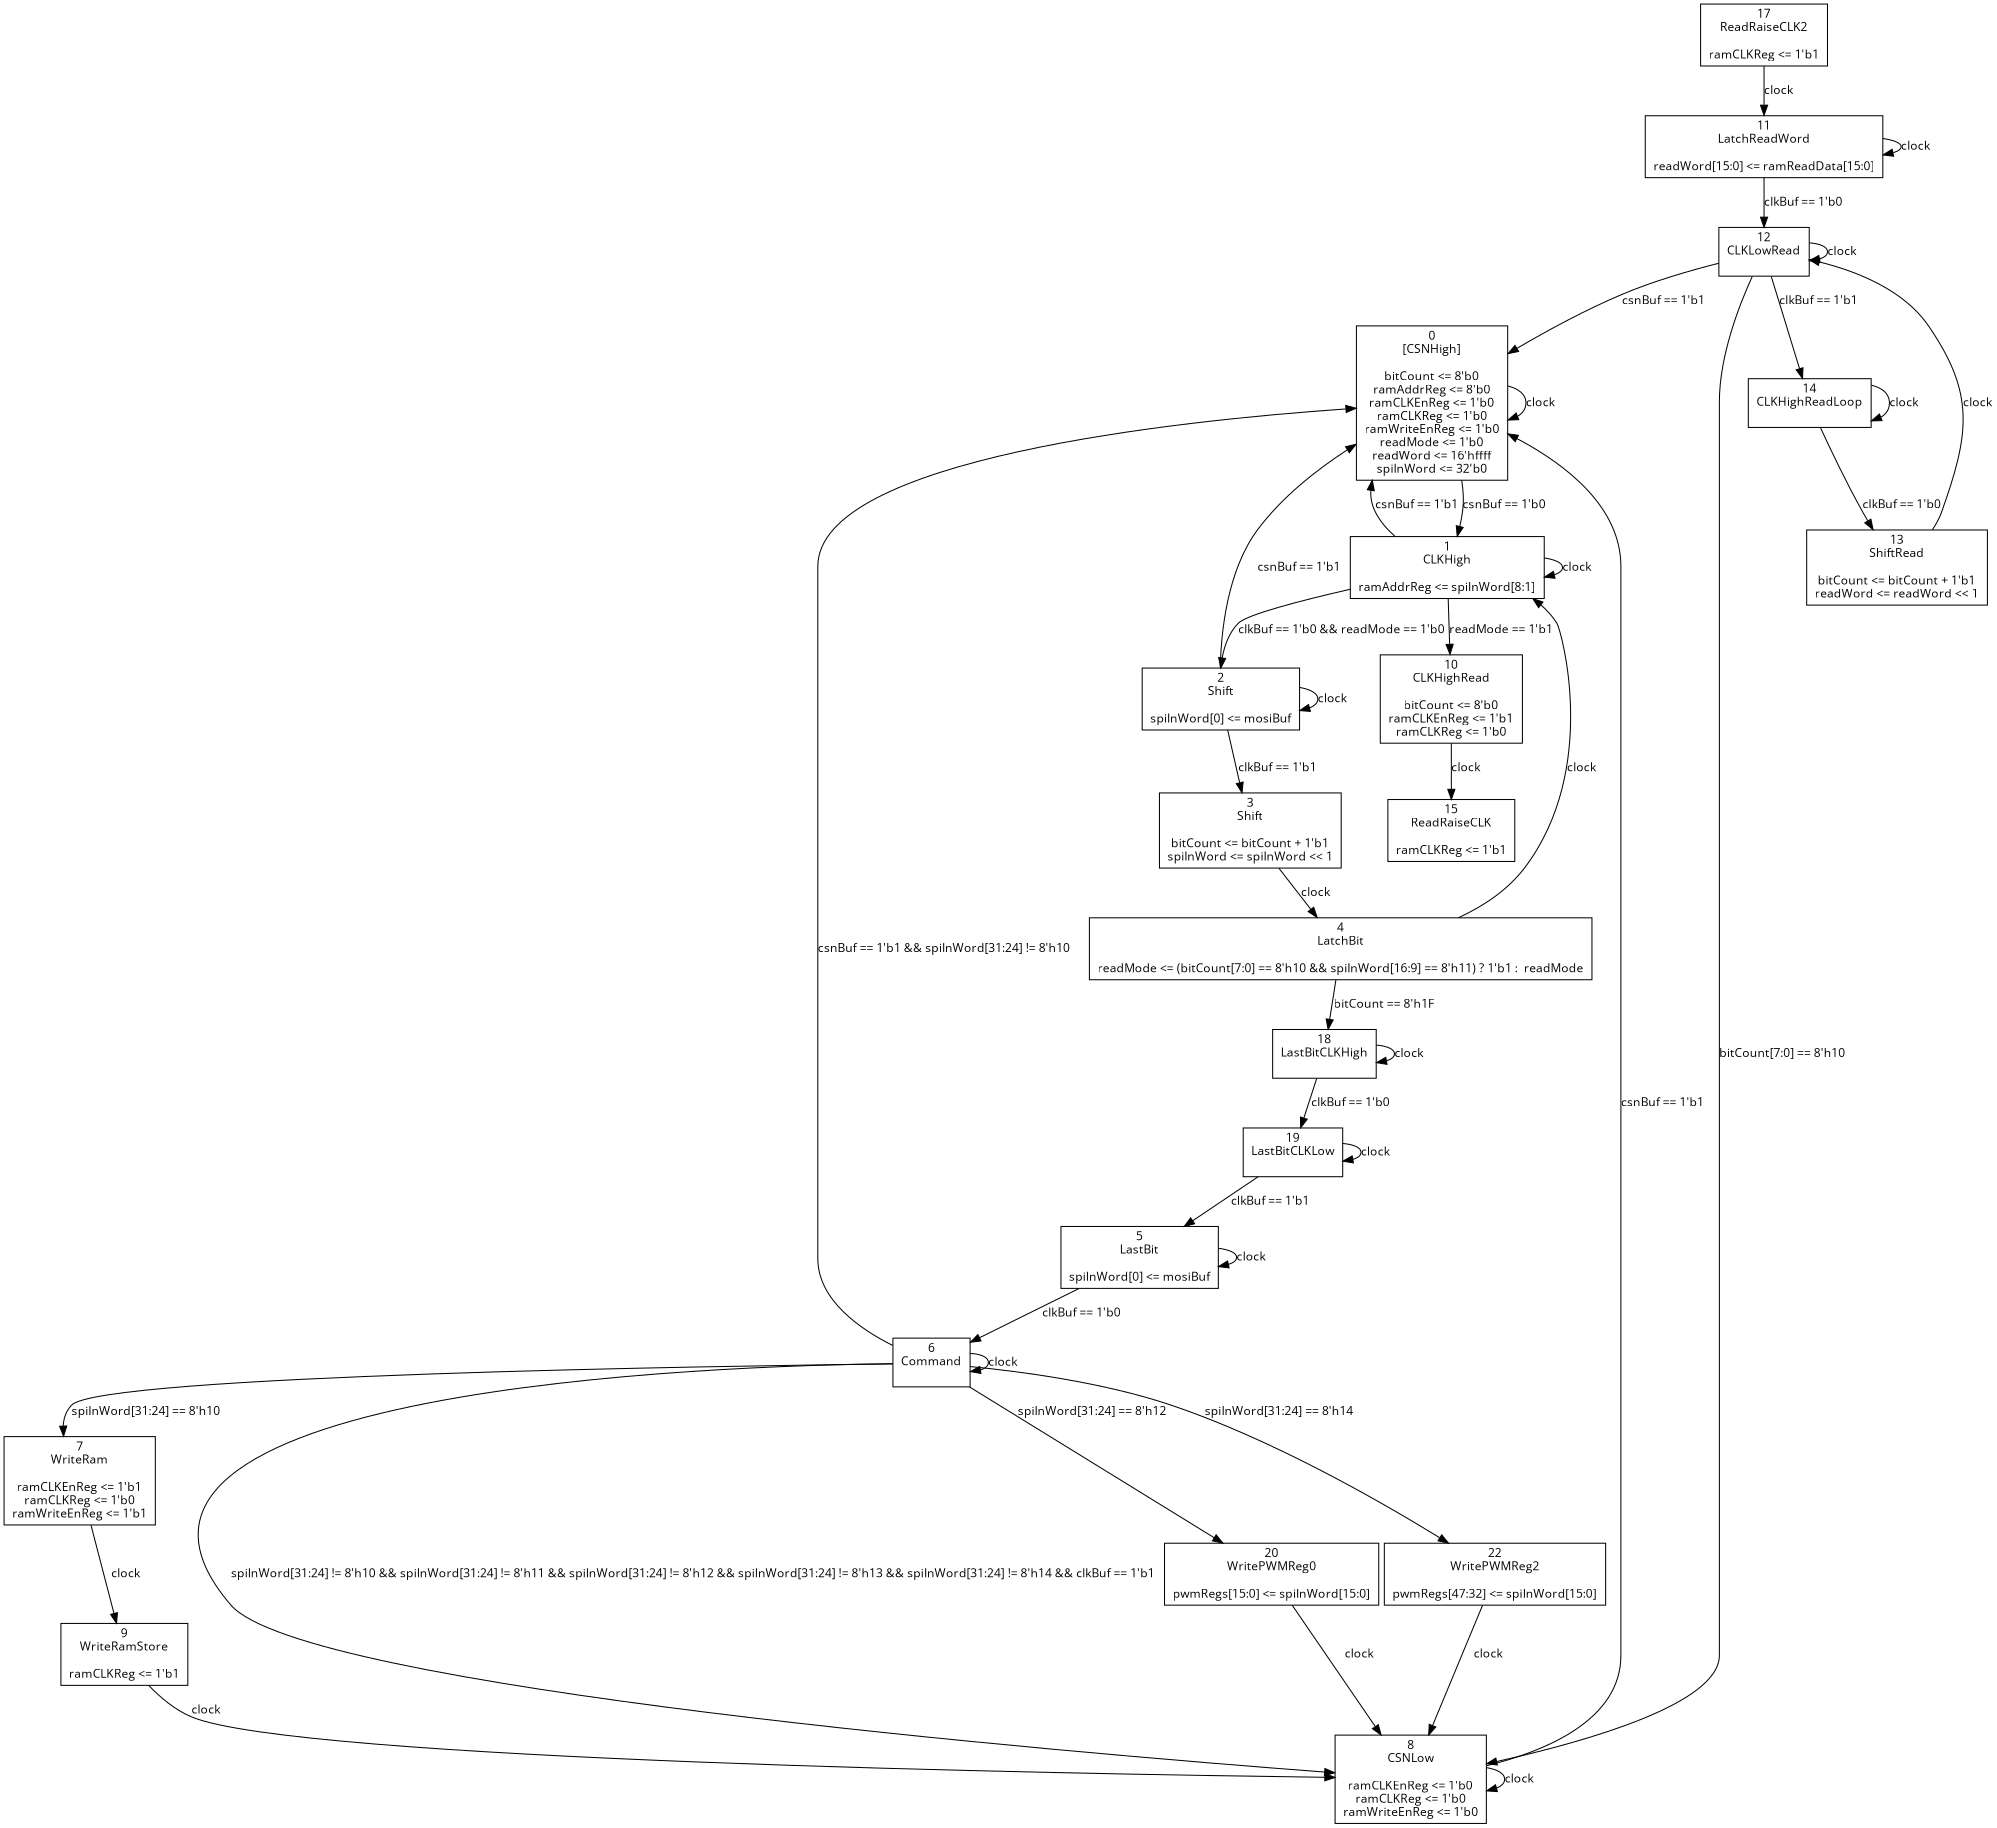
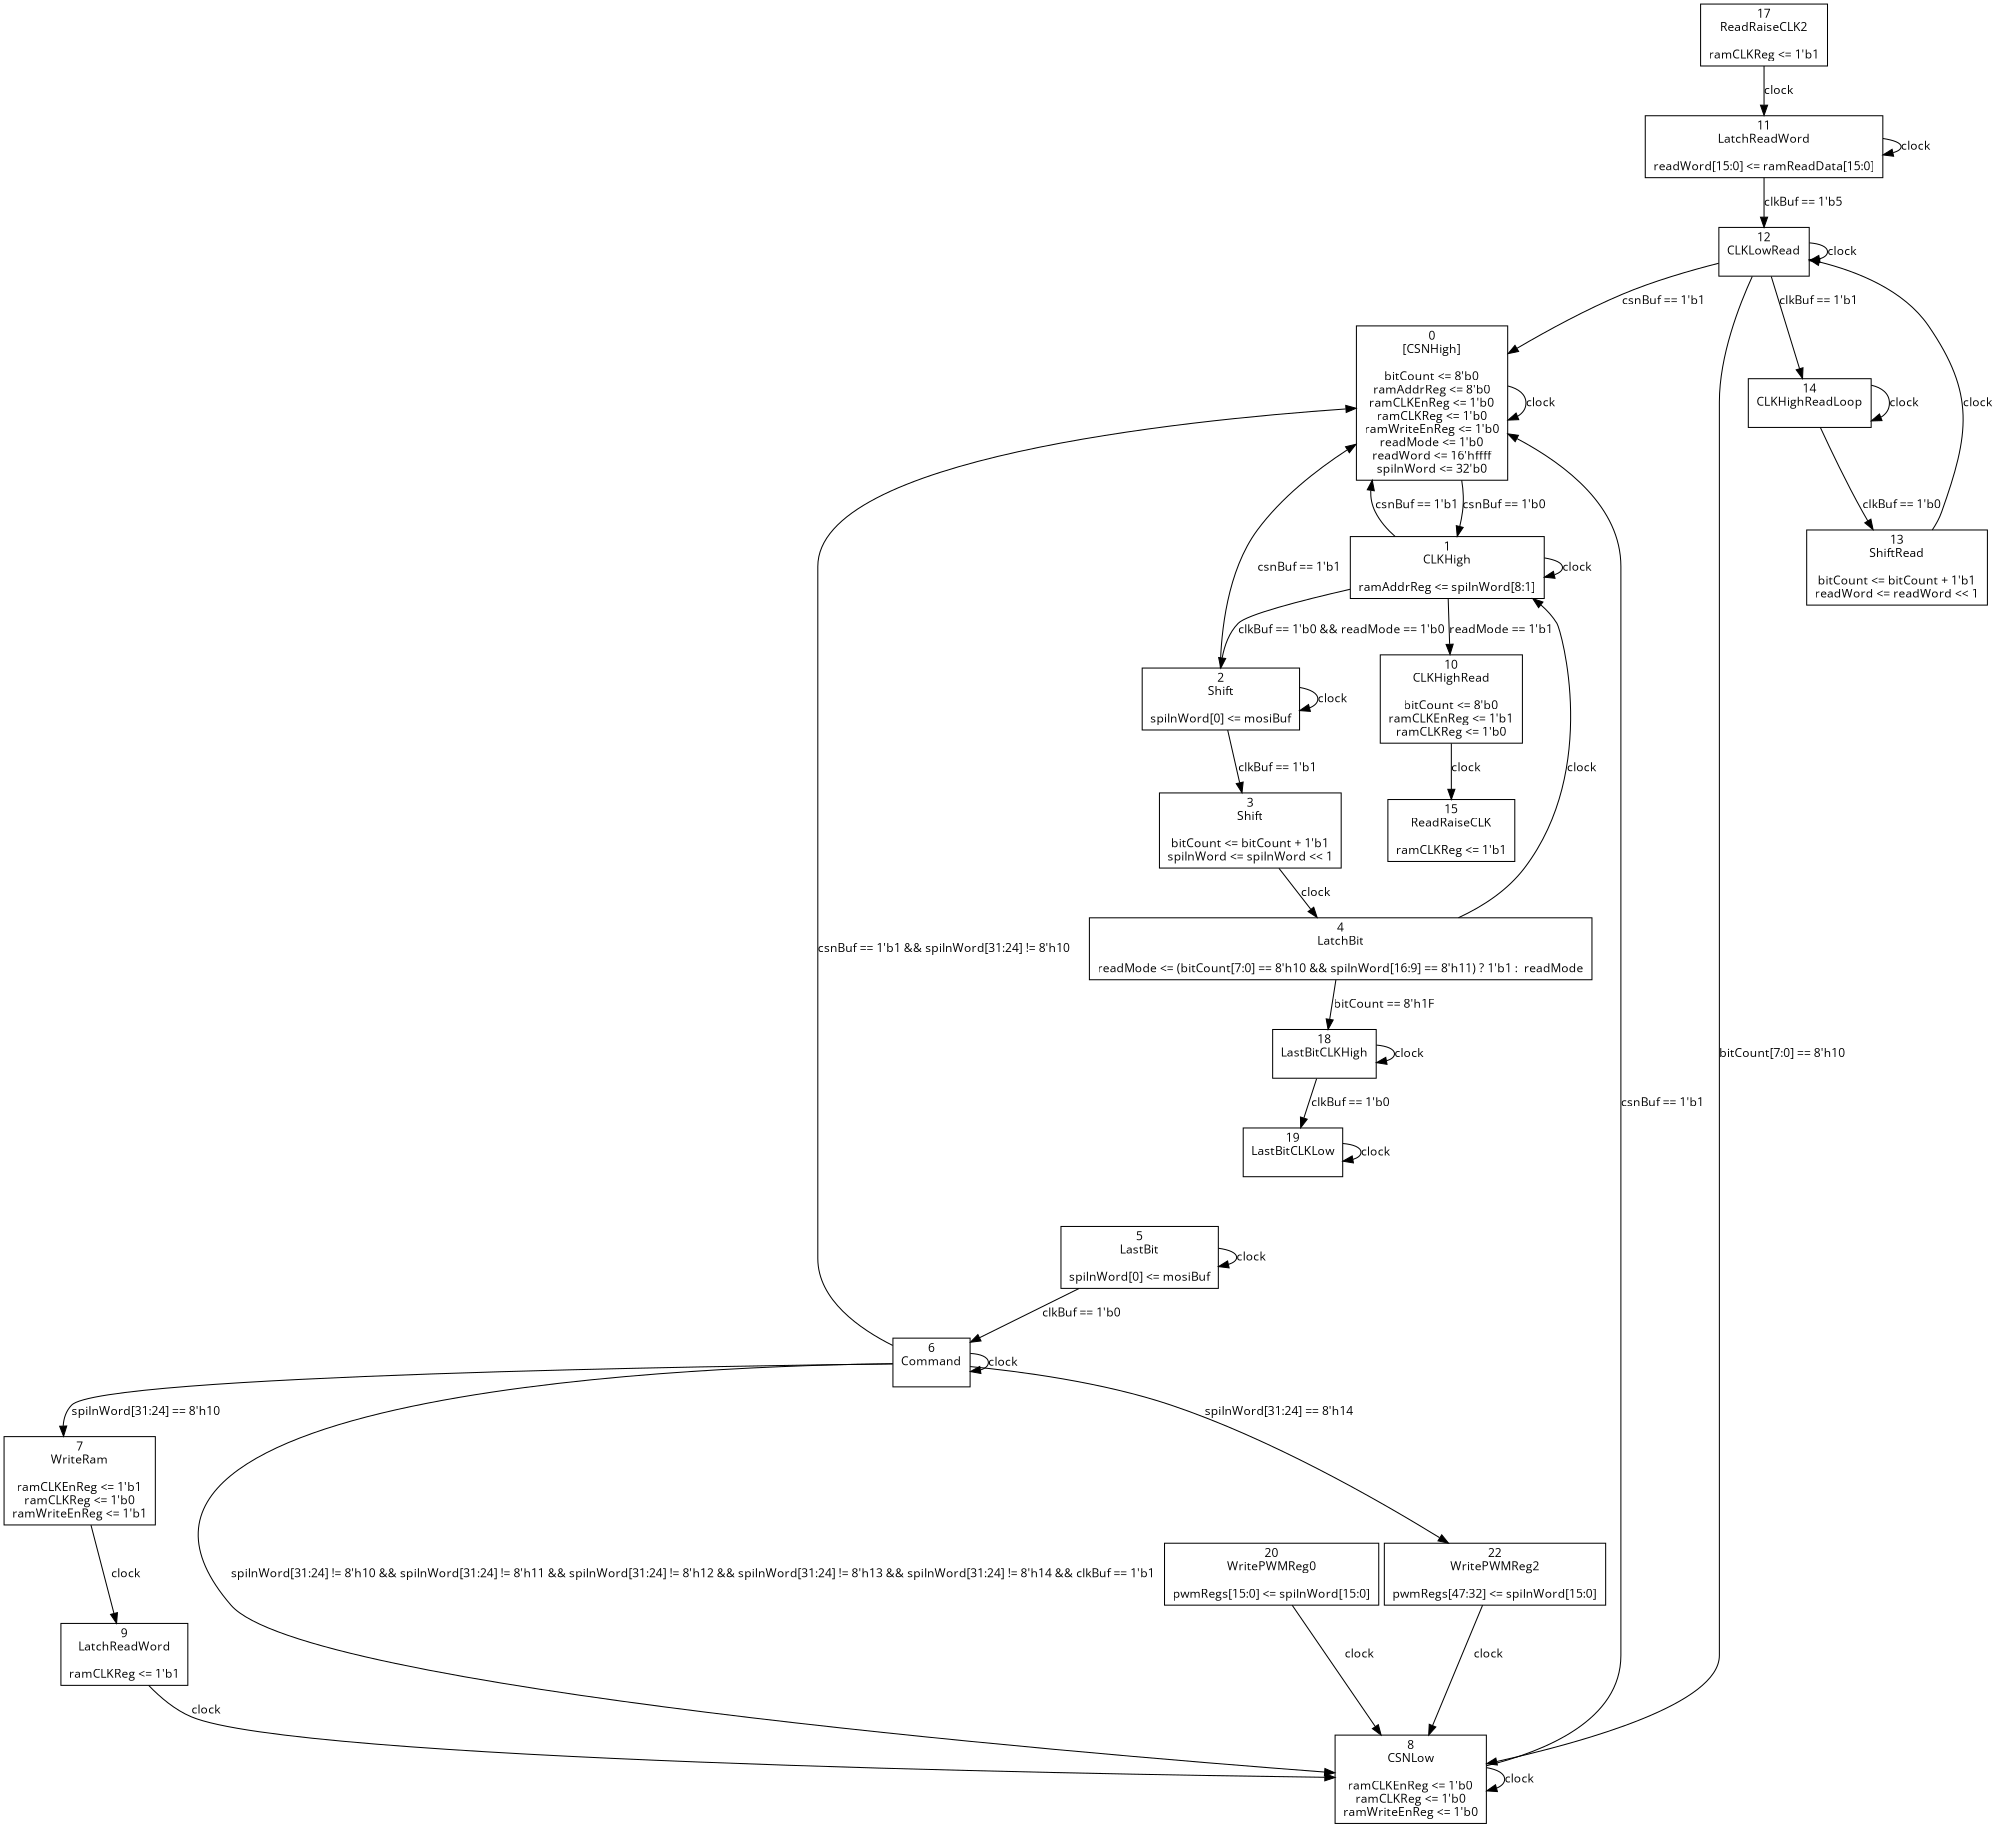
(1804, 203) -> (1804, 203)
(1225, 1199) -> none
(1092, 1462) -> none
(124, 1654) -> (124, 1654)
